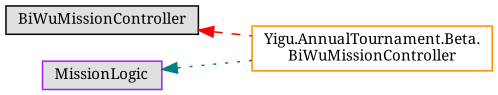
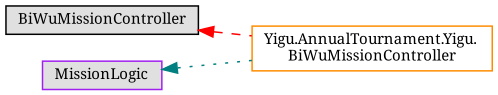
(372, 48) -> (372, 48)
